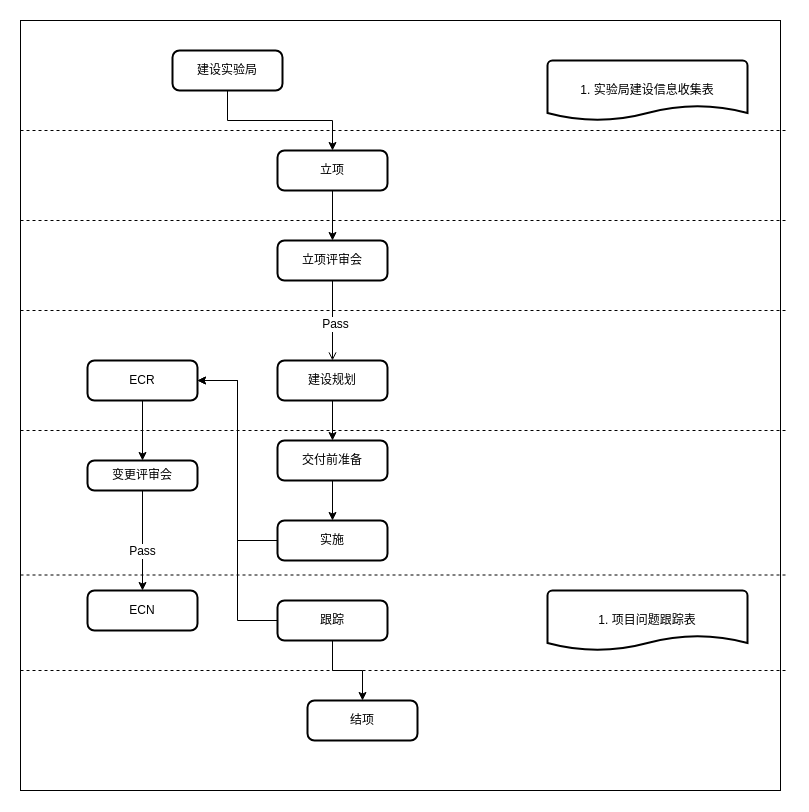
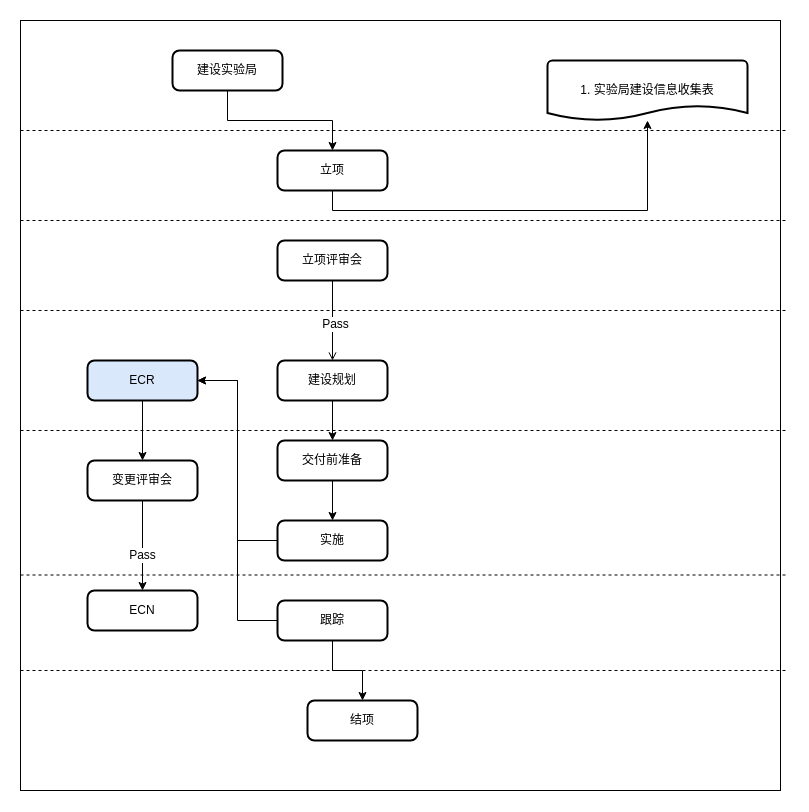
(333, 222) -> (530, 211)
(143, 381) -> (143, 381)
(143, 476) -> (143, 481)
(648, 621) -> none
